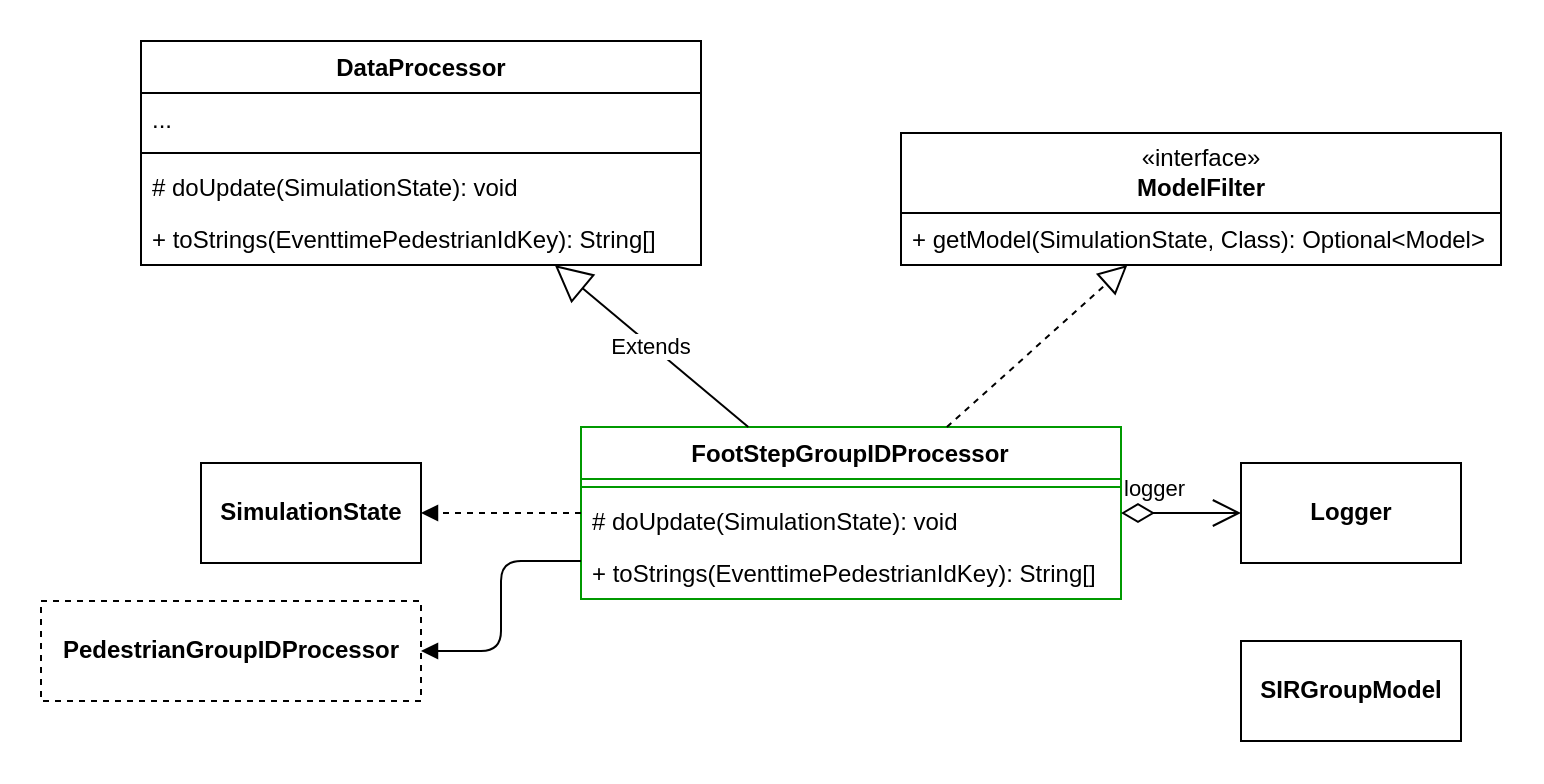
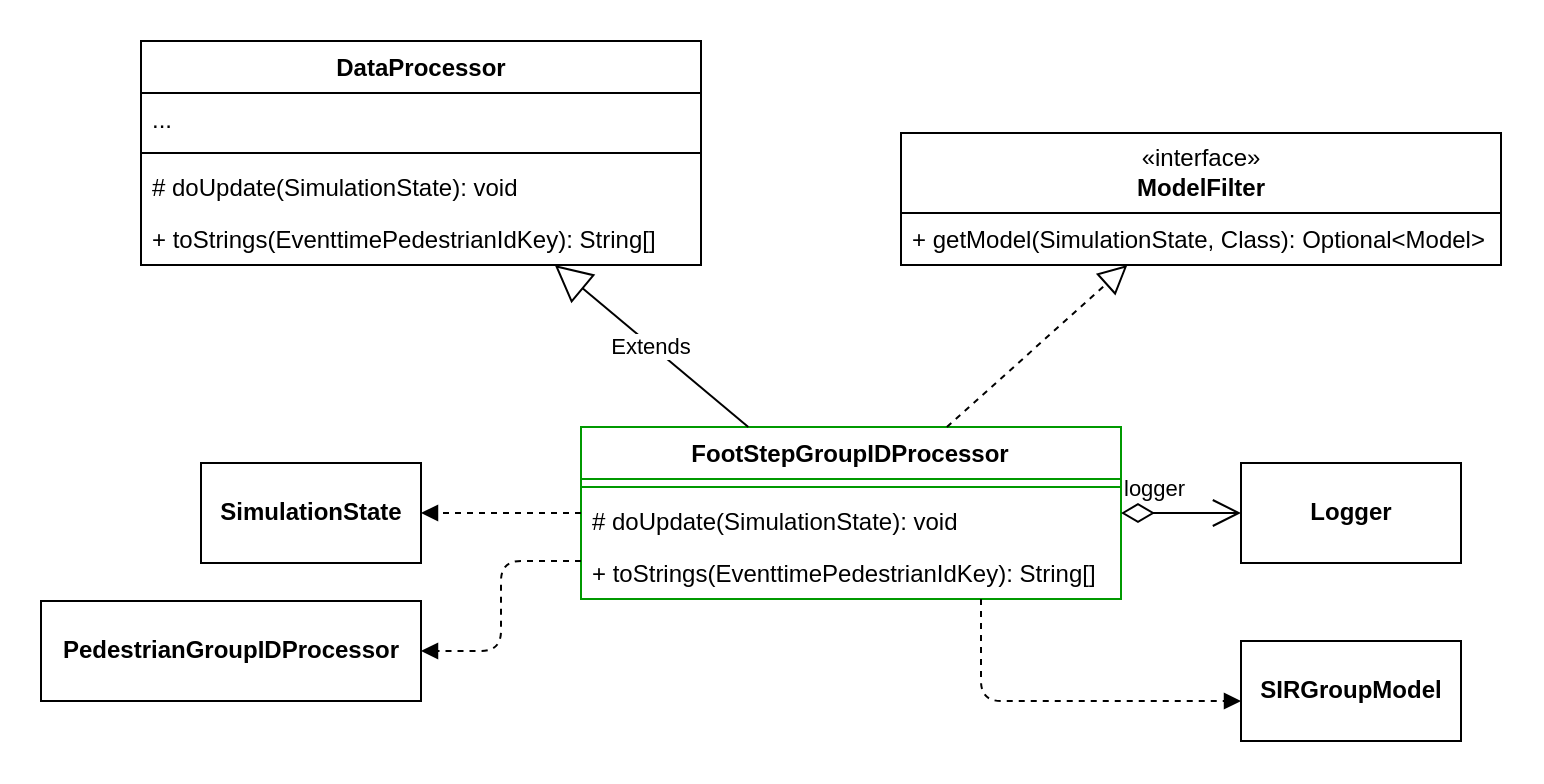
(501, 598) -> (501, 598)
(231, 651) -> (231, 651)
none -> (1060, 701)
